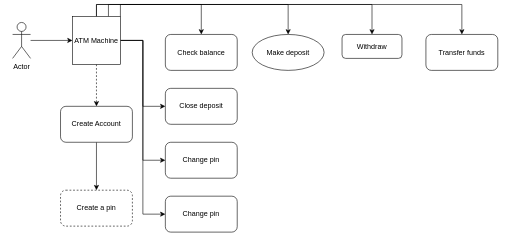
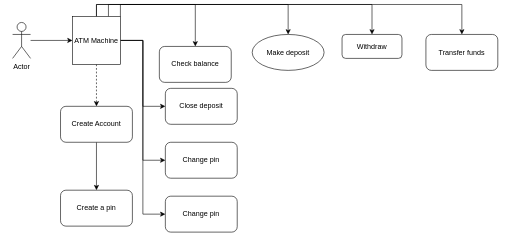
(201, 53) -> (195, 65)
(96, 209) -> (96, 209)
